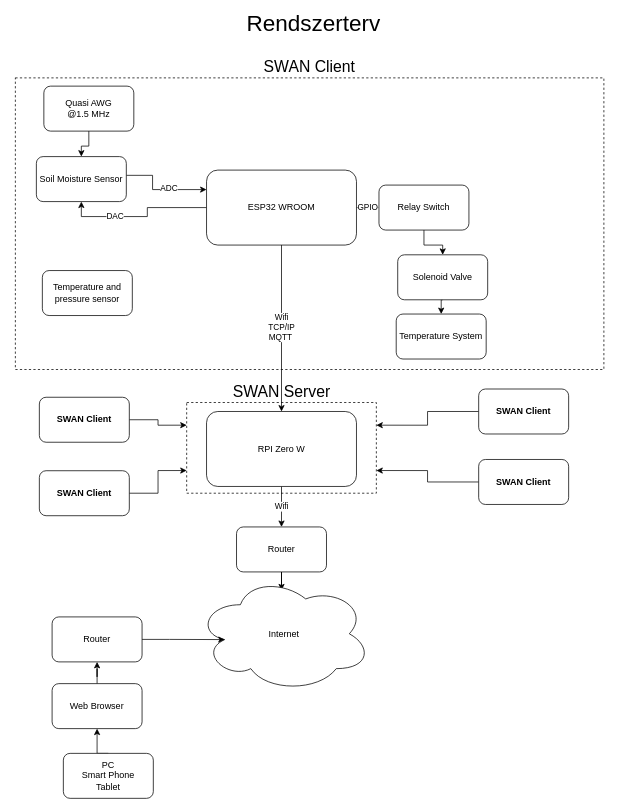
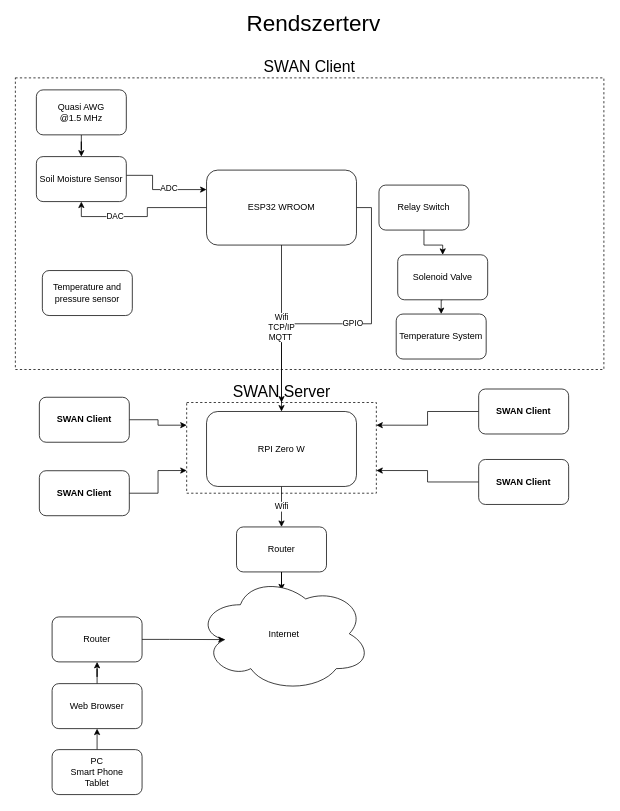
(89, 108) -> (81, 112)
(365, 207) -> (372, 298)
(108, 776) -> (97, 772)
